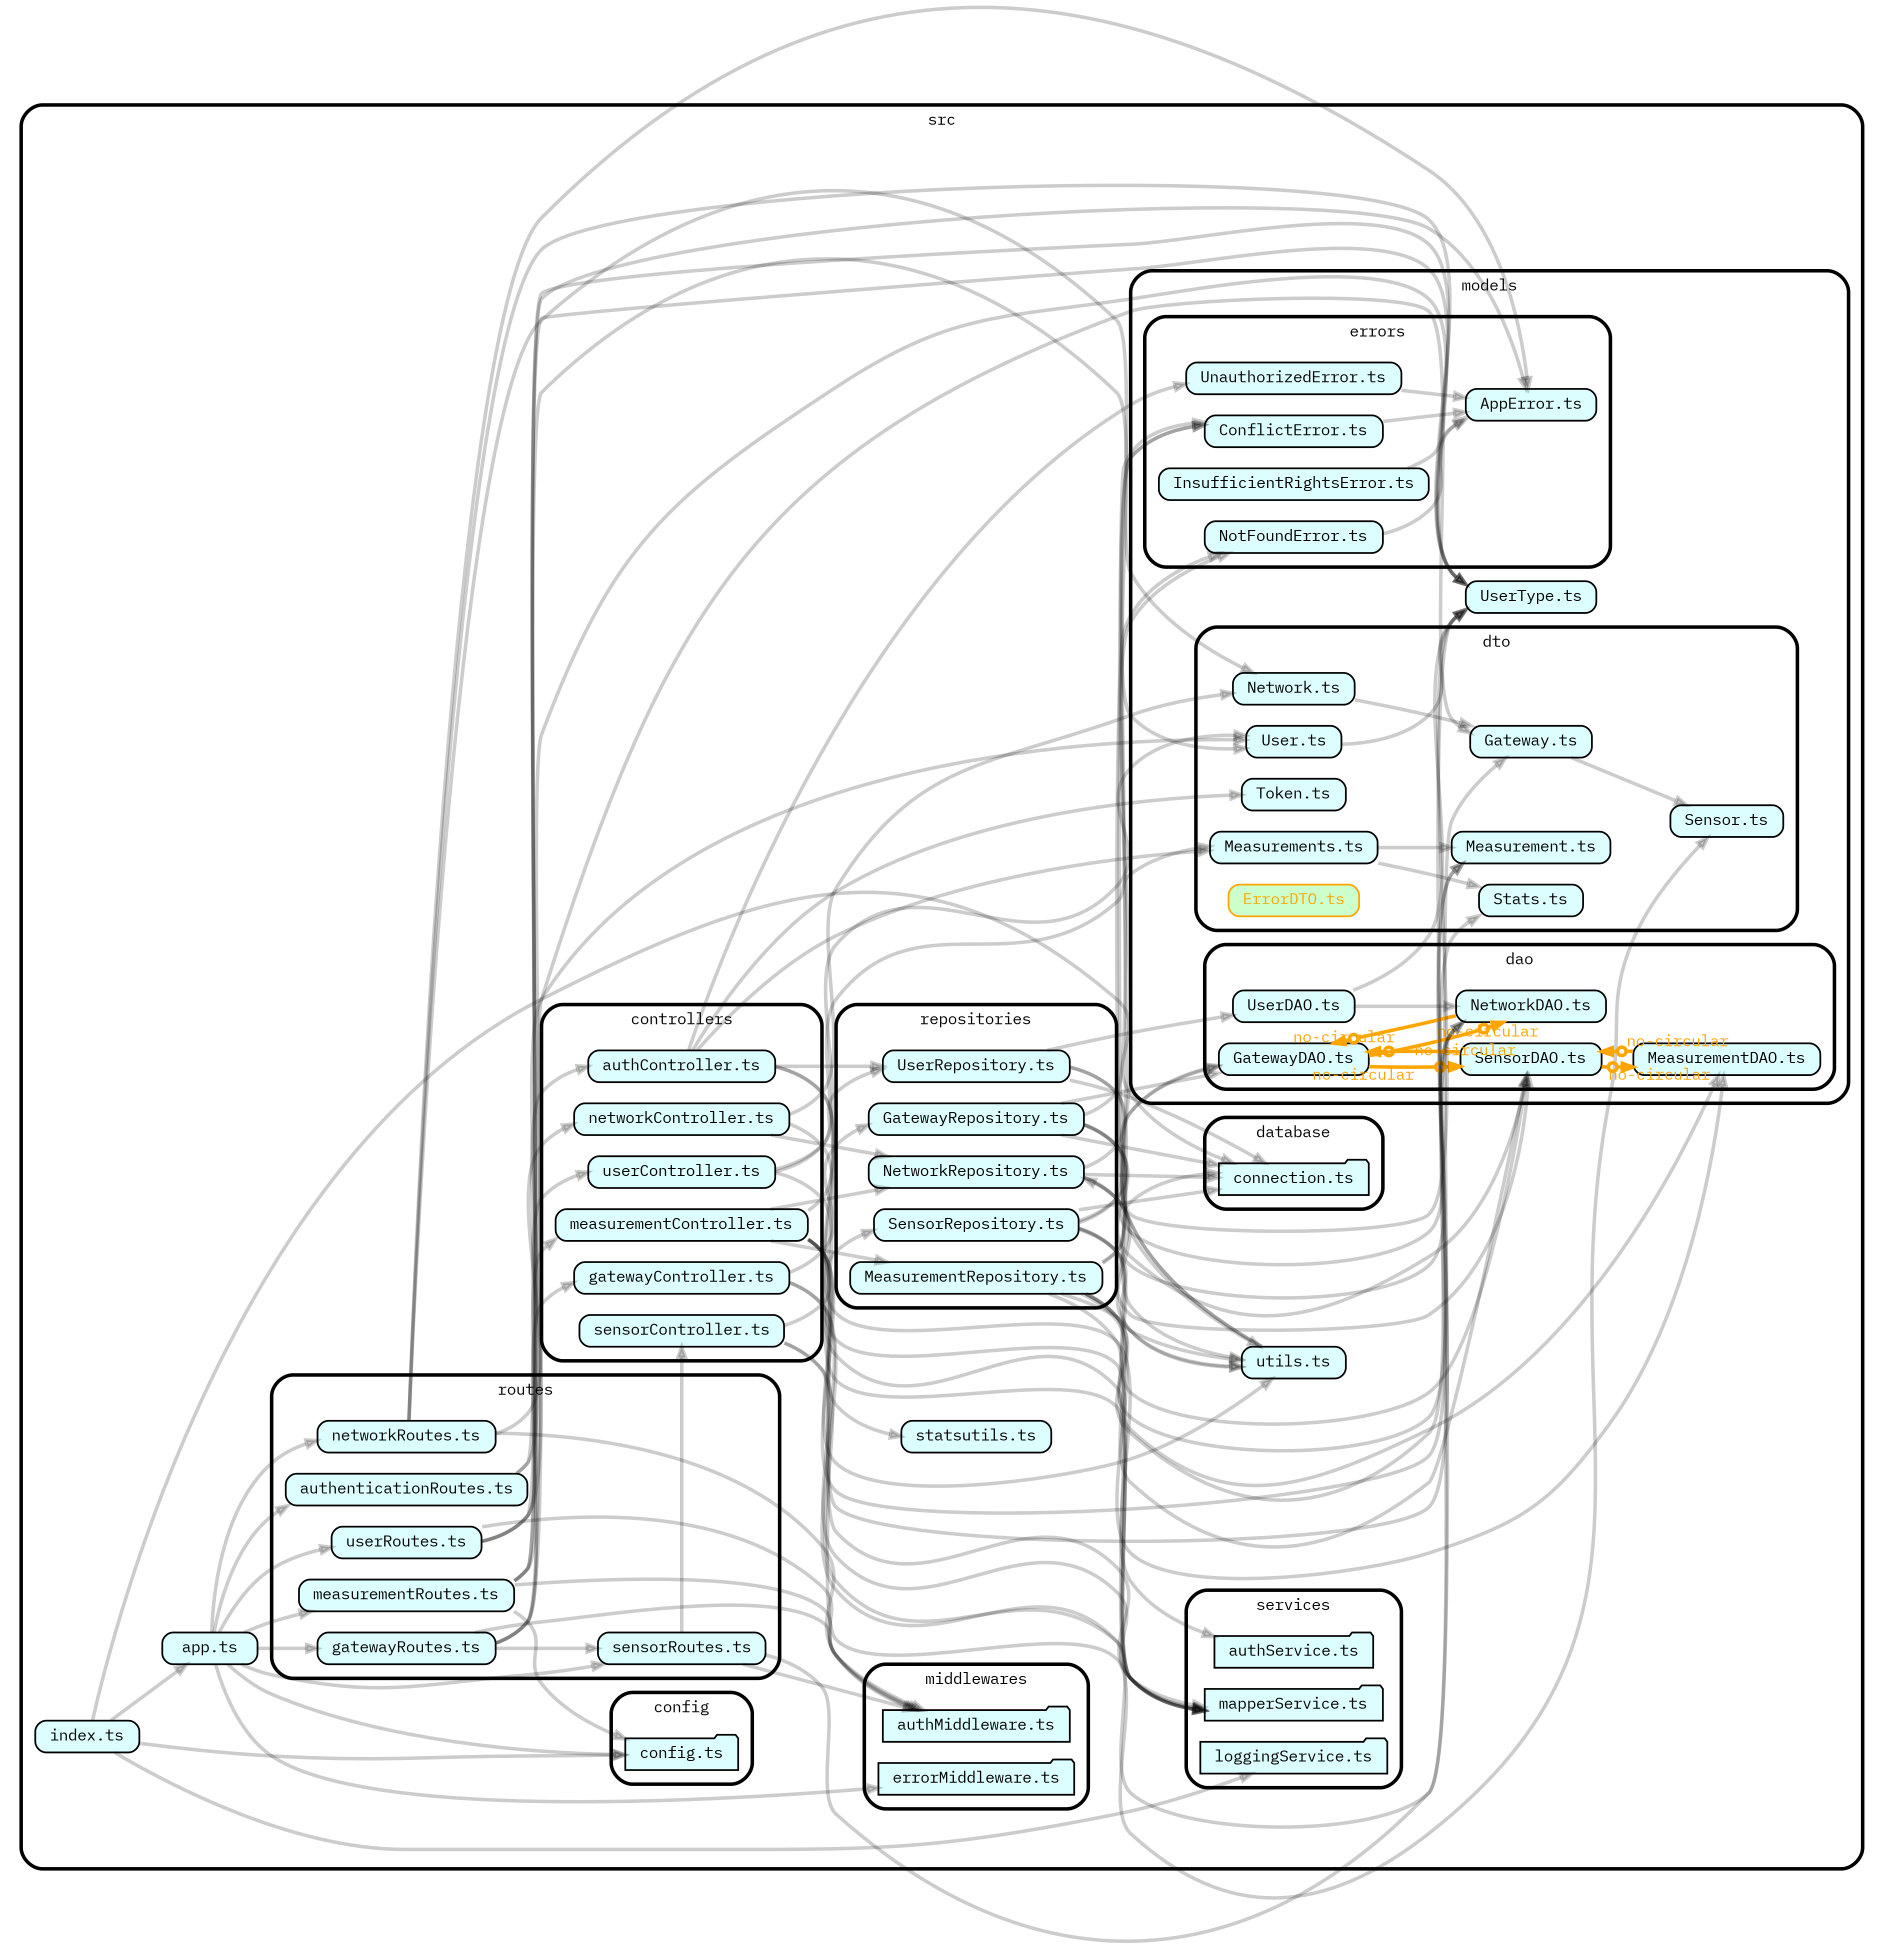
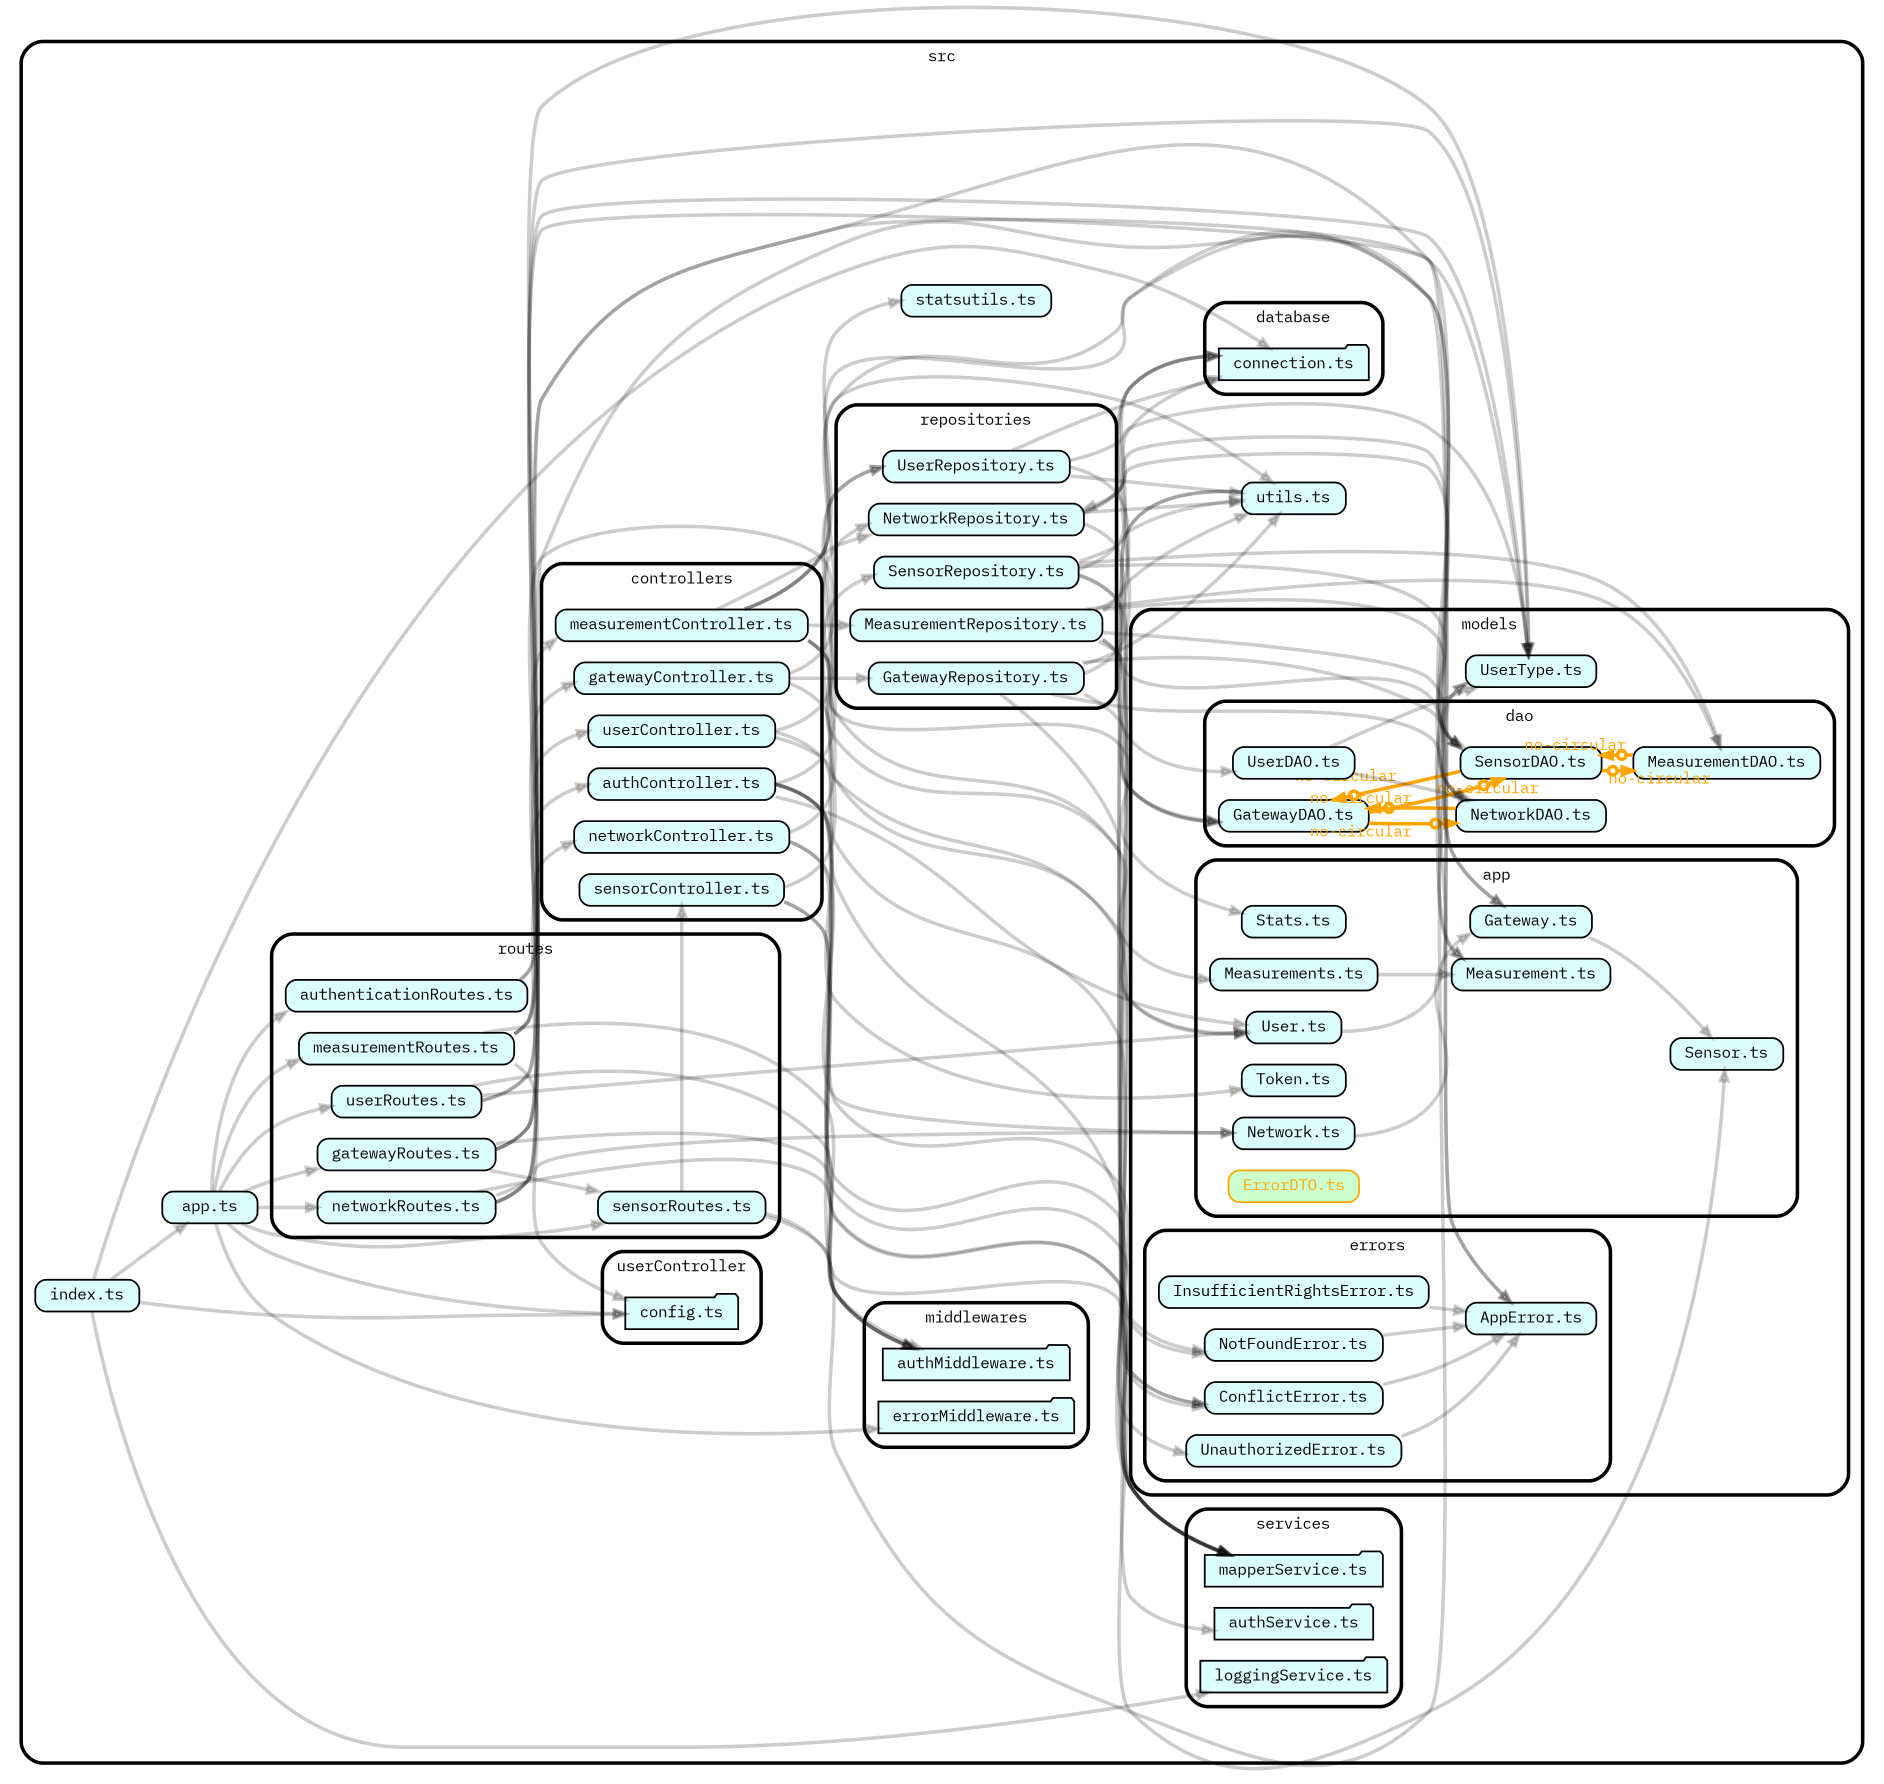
(1497, 643) -> (1497, 876)
(1423, 873) -> none
(953, 892) -> (998, 925)
(682, 1708) -> (682, 1267)
